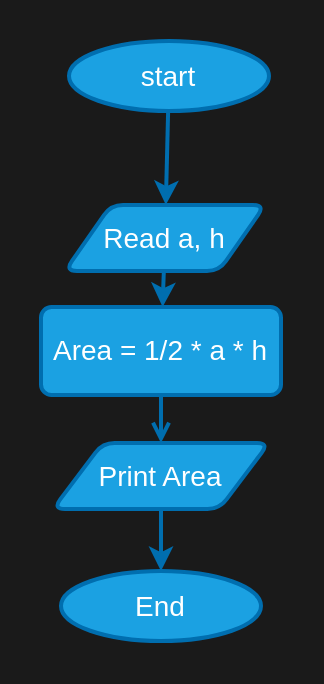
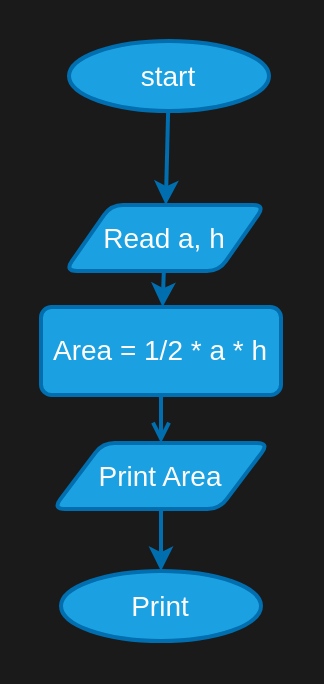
(161, 607) -> (161, 607)
